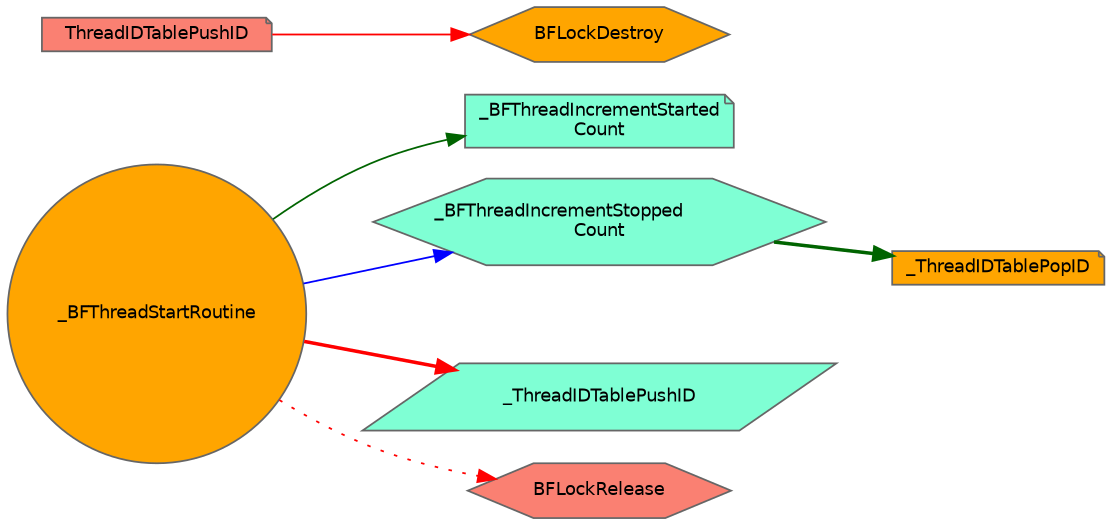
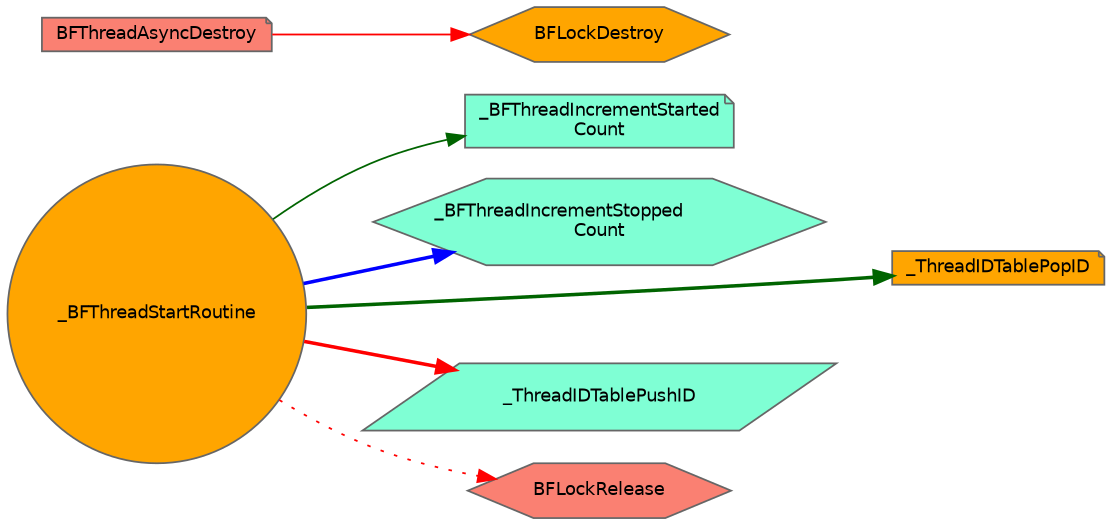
(157, 35) -> (157, 35)
(824, 248) -> (591, 294)
(369, 270) -> (369, 270)
